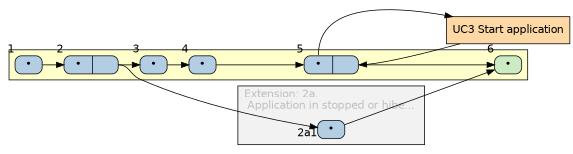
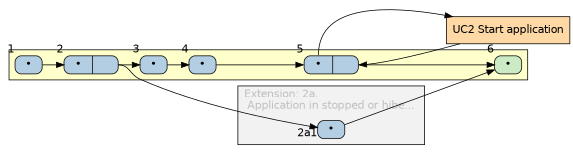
(508, 30) -> (508, 30)
